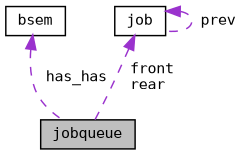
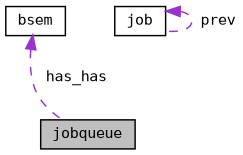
(113, 85) -> none
